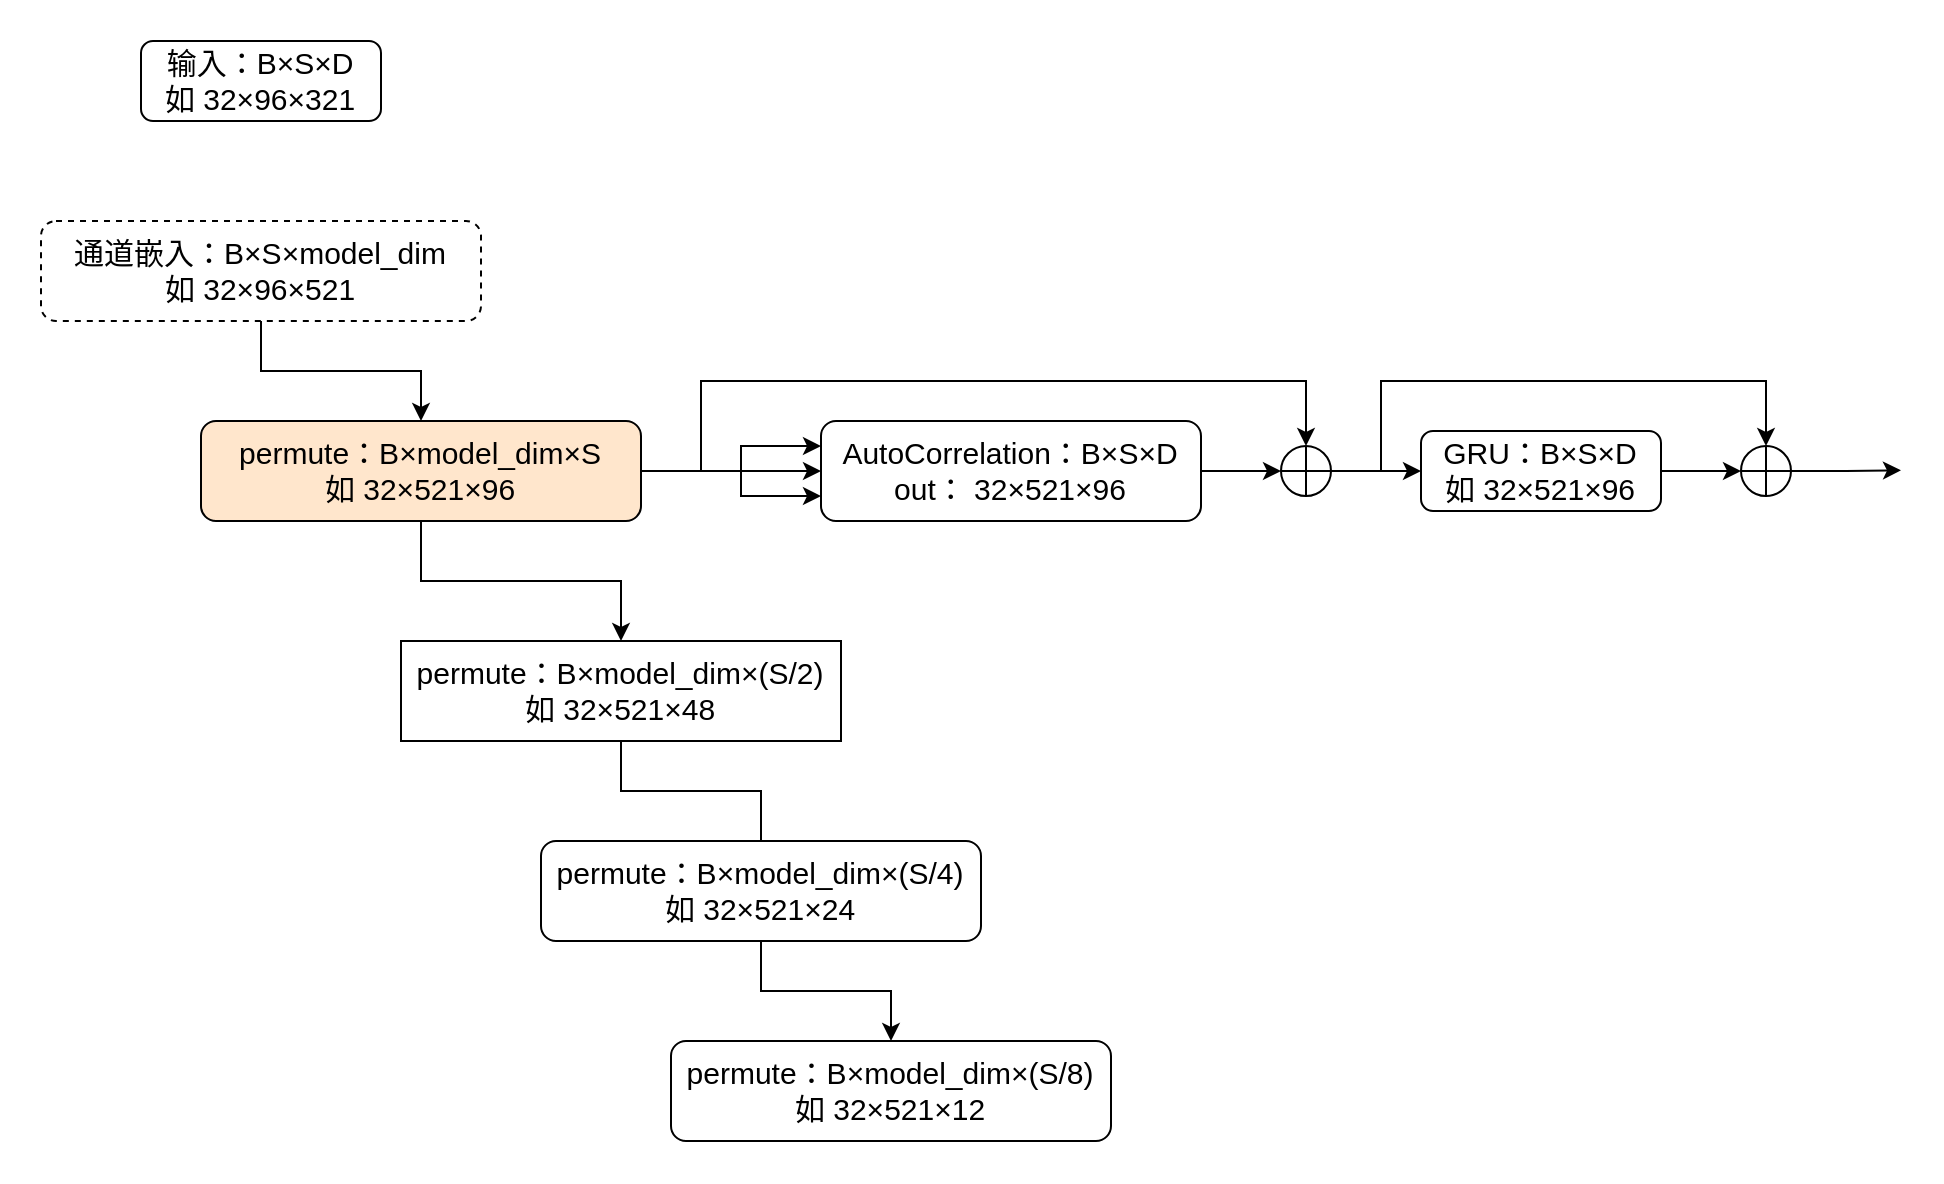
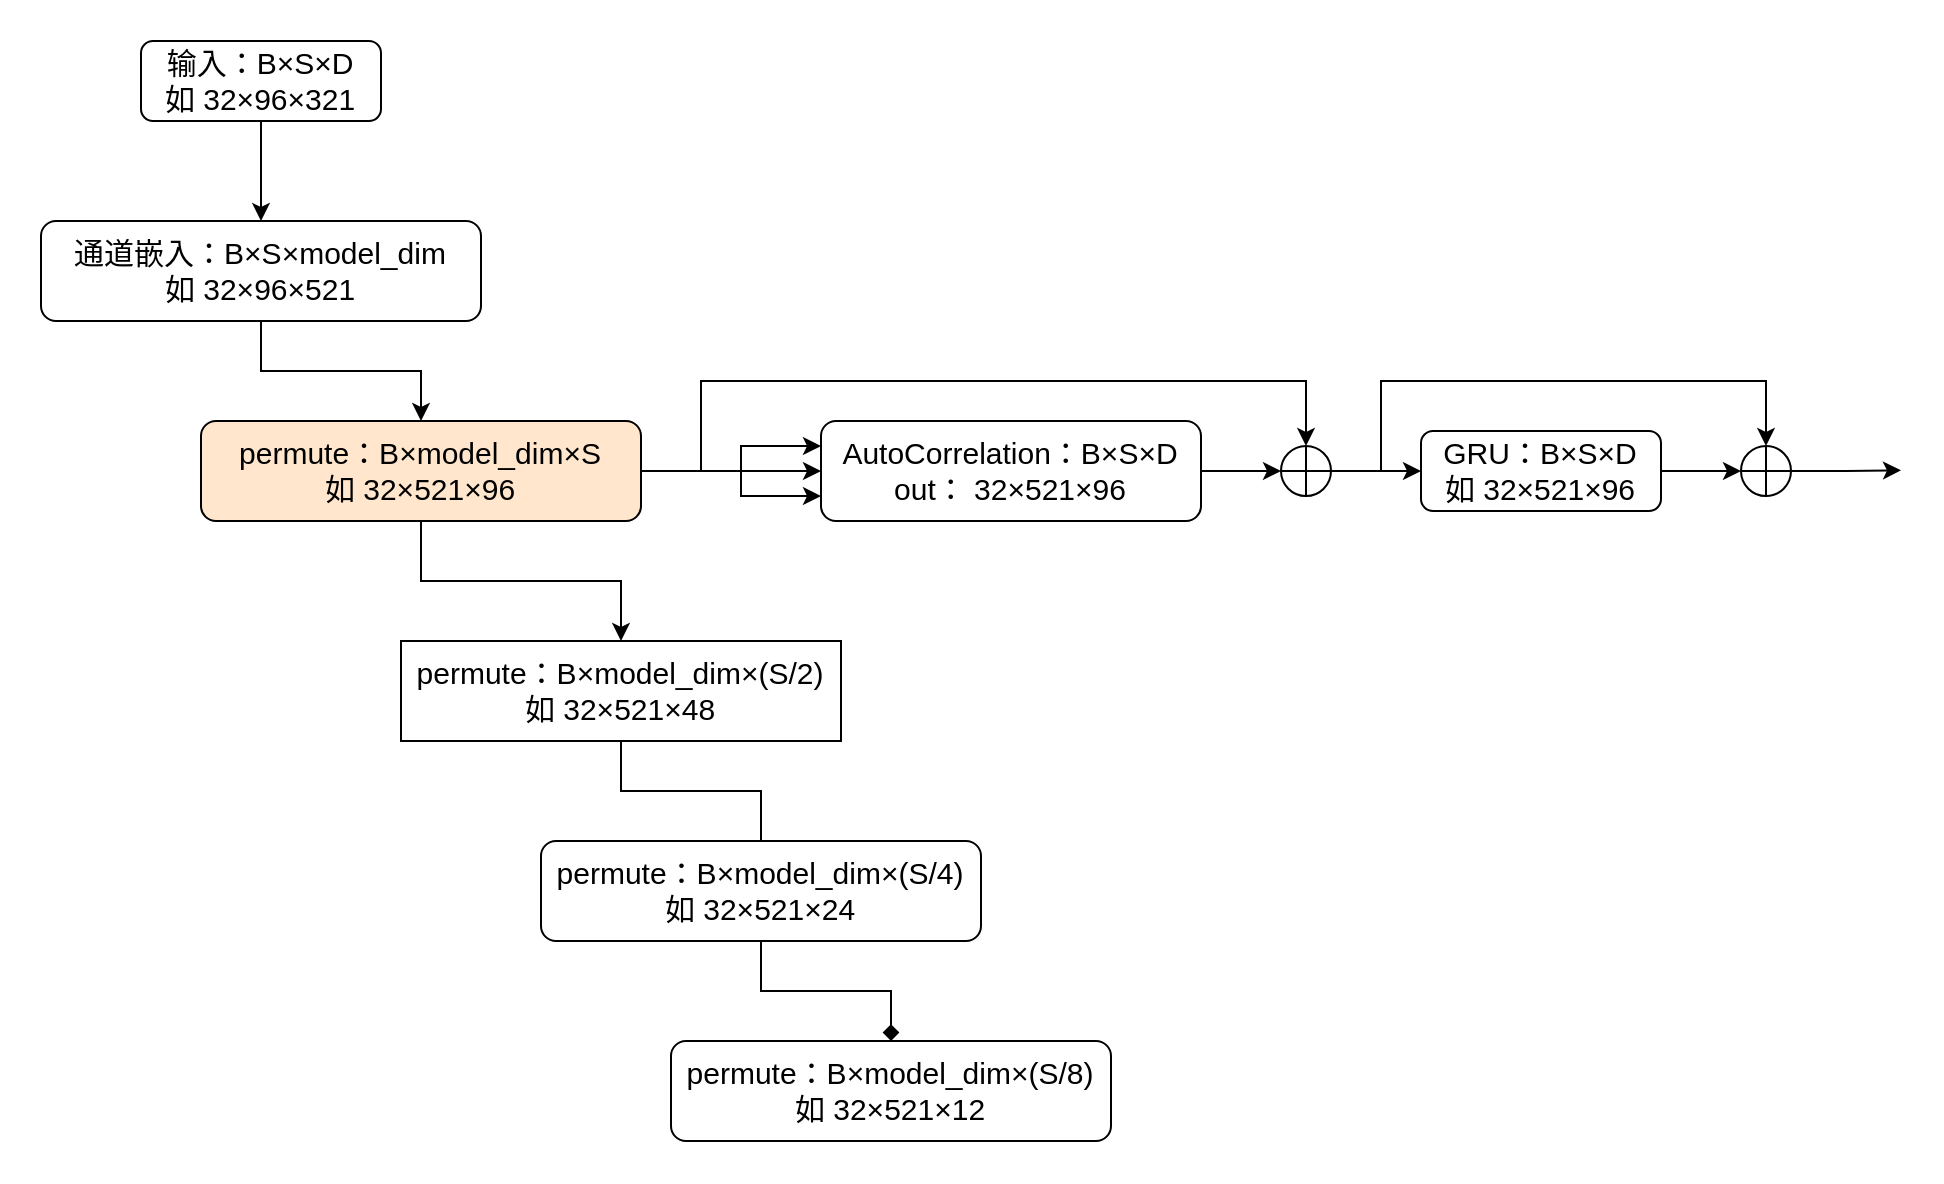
none -> (261, 164)
(261, 271) -> (261, 271)
(891, 1026) -> (891, 1025)
